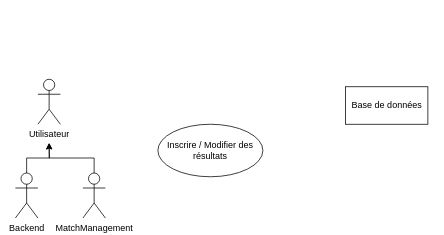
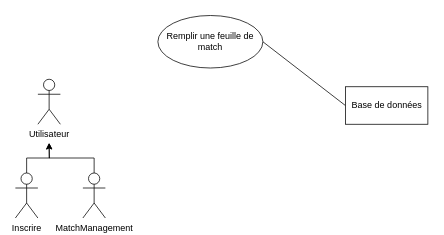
none -> (210, 42)
none -> (304, 74)
(210, 150) -> none
(27, 229) -> (27, 229)
